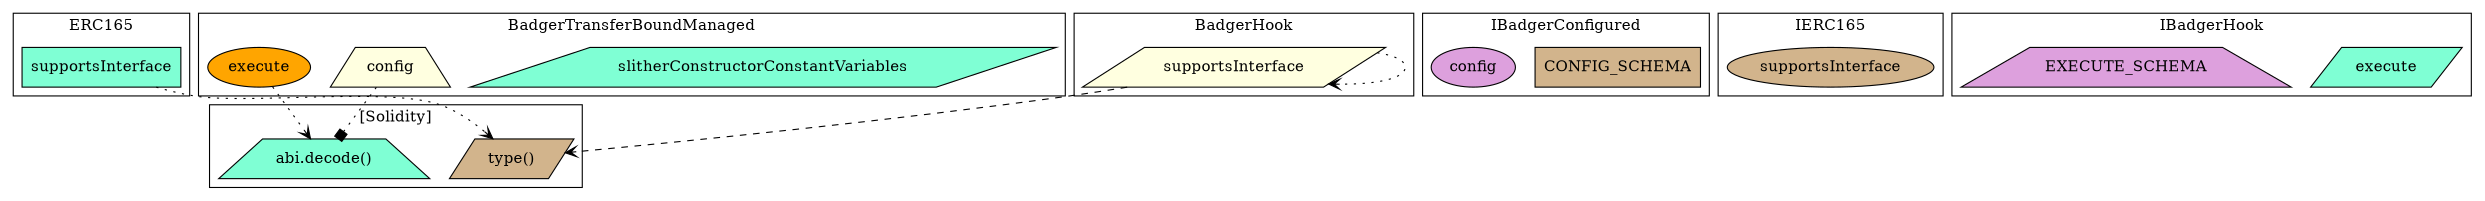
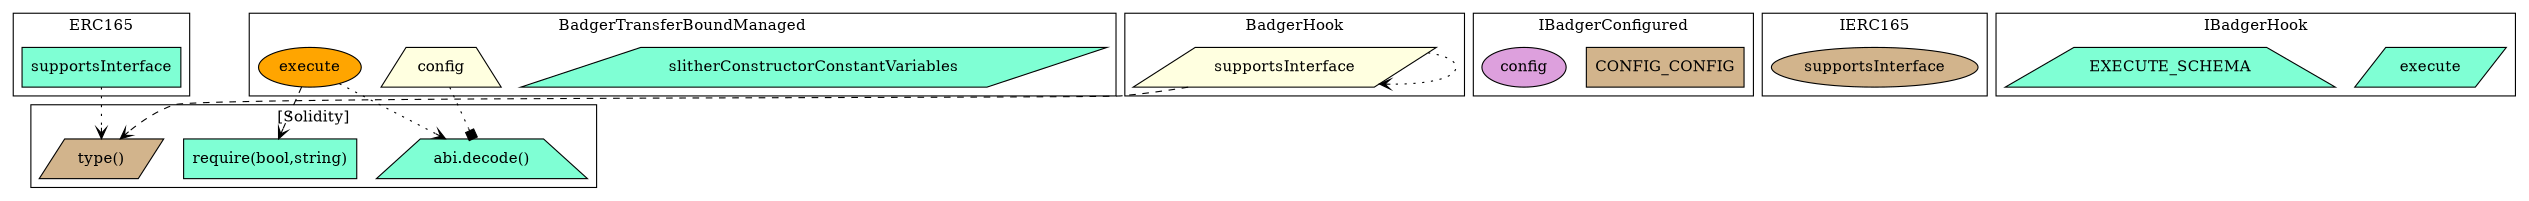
(1618, 67) -> (1665, 67)
(2126, 67) -> (2170, 67)
none -> (270, 159)
